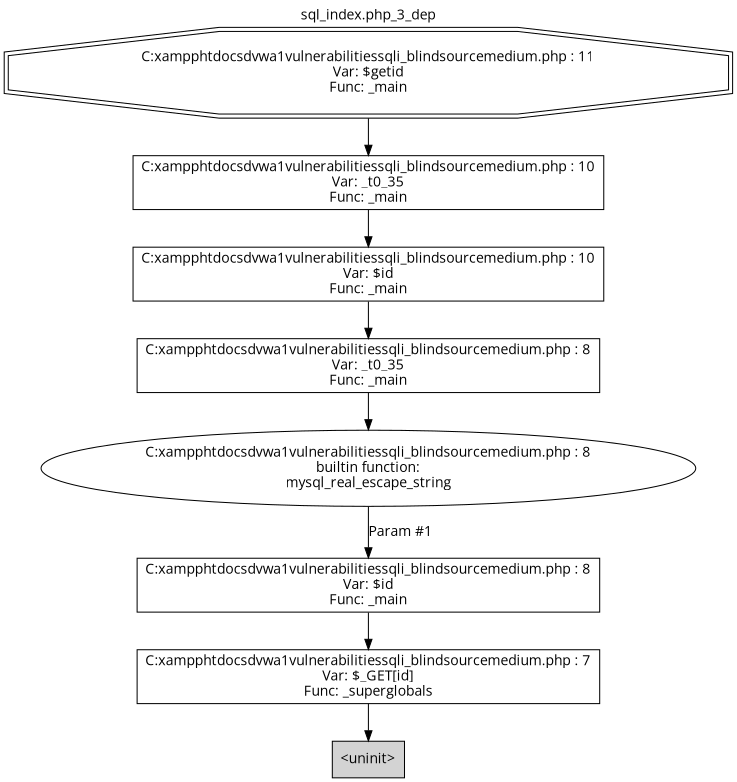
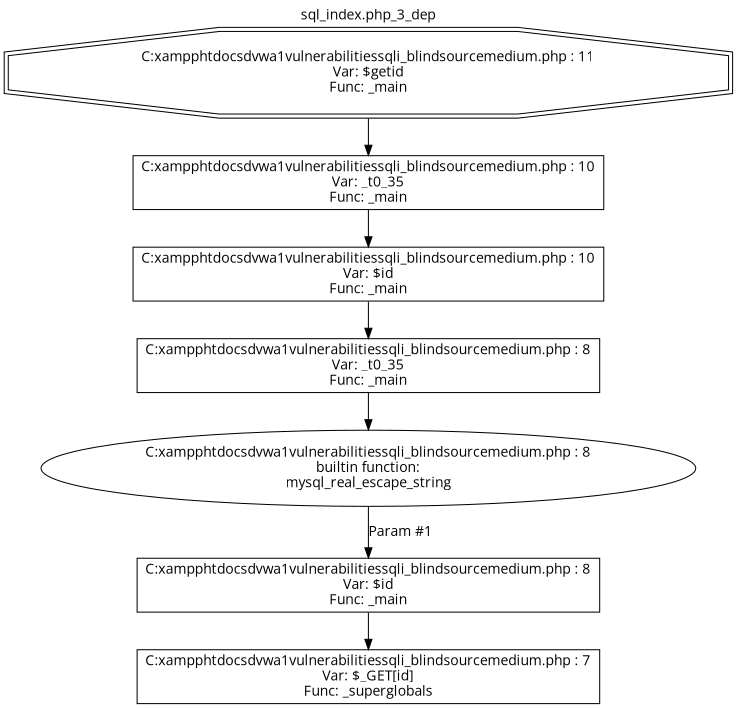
(368, 760) -> none
